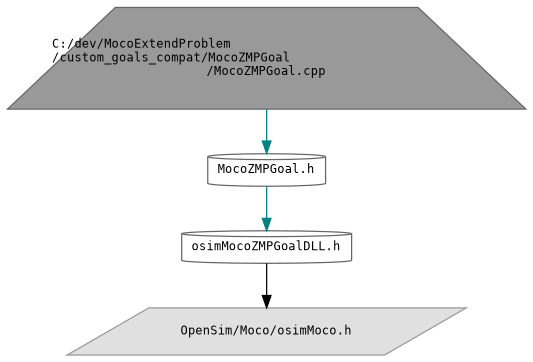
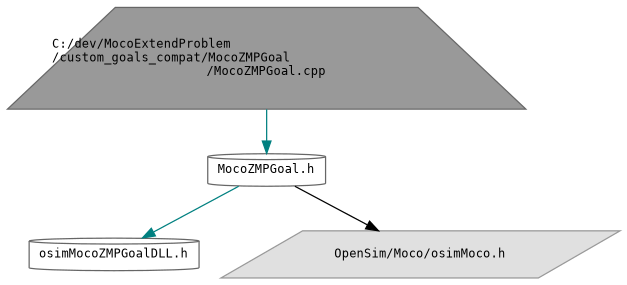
(267, 279) -> (331, 206)
